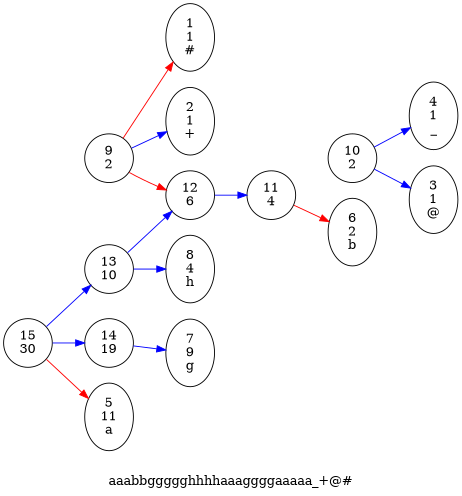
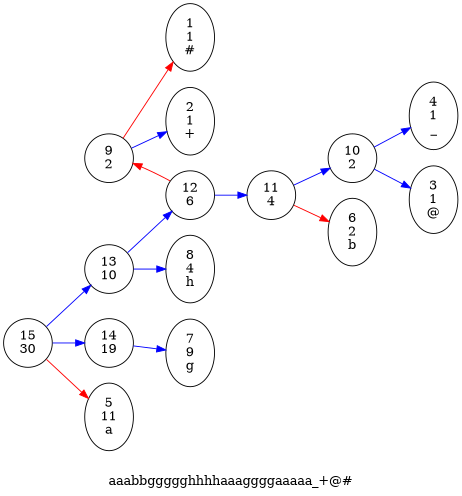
none -> (308, 179)
(143, 180) -> (156, 174)
